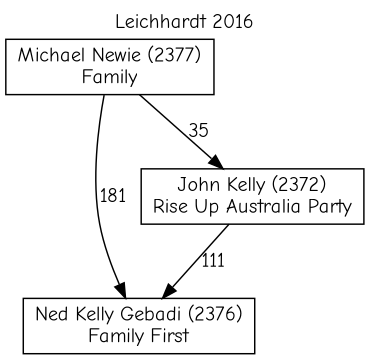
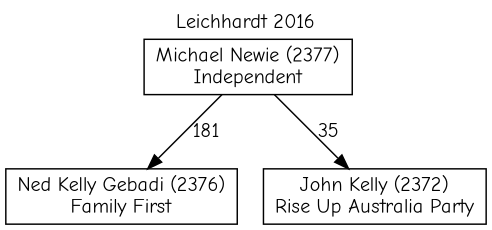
(110, 67) -> (248, 67)
(201, 256) -> none
